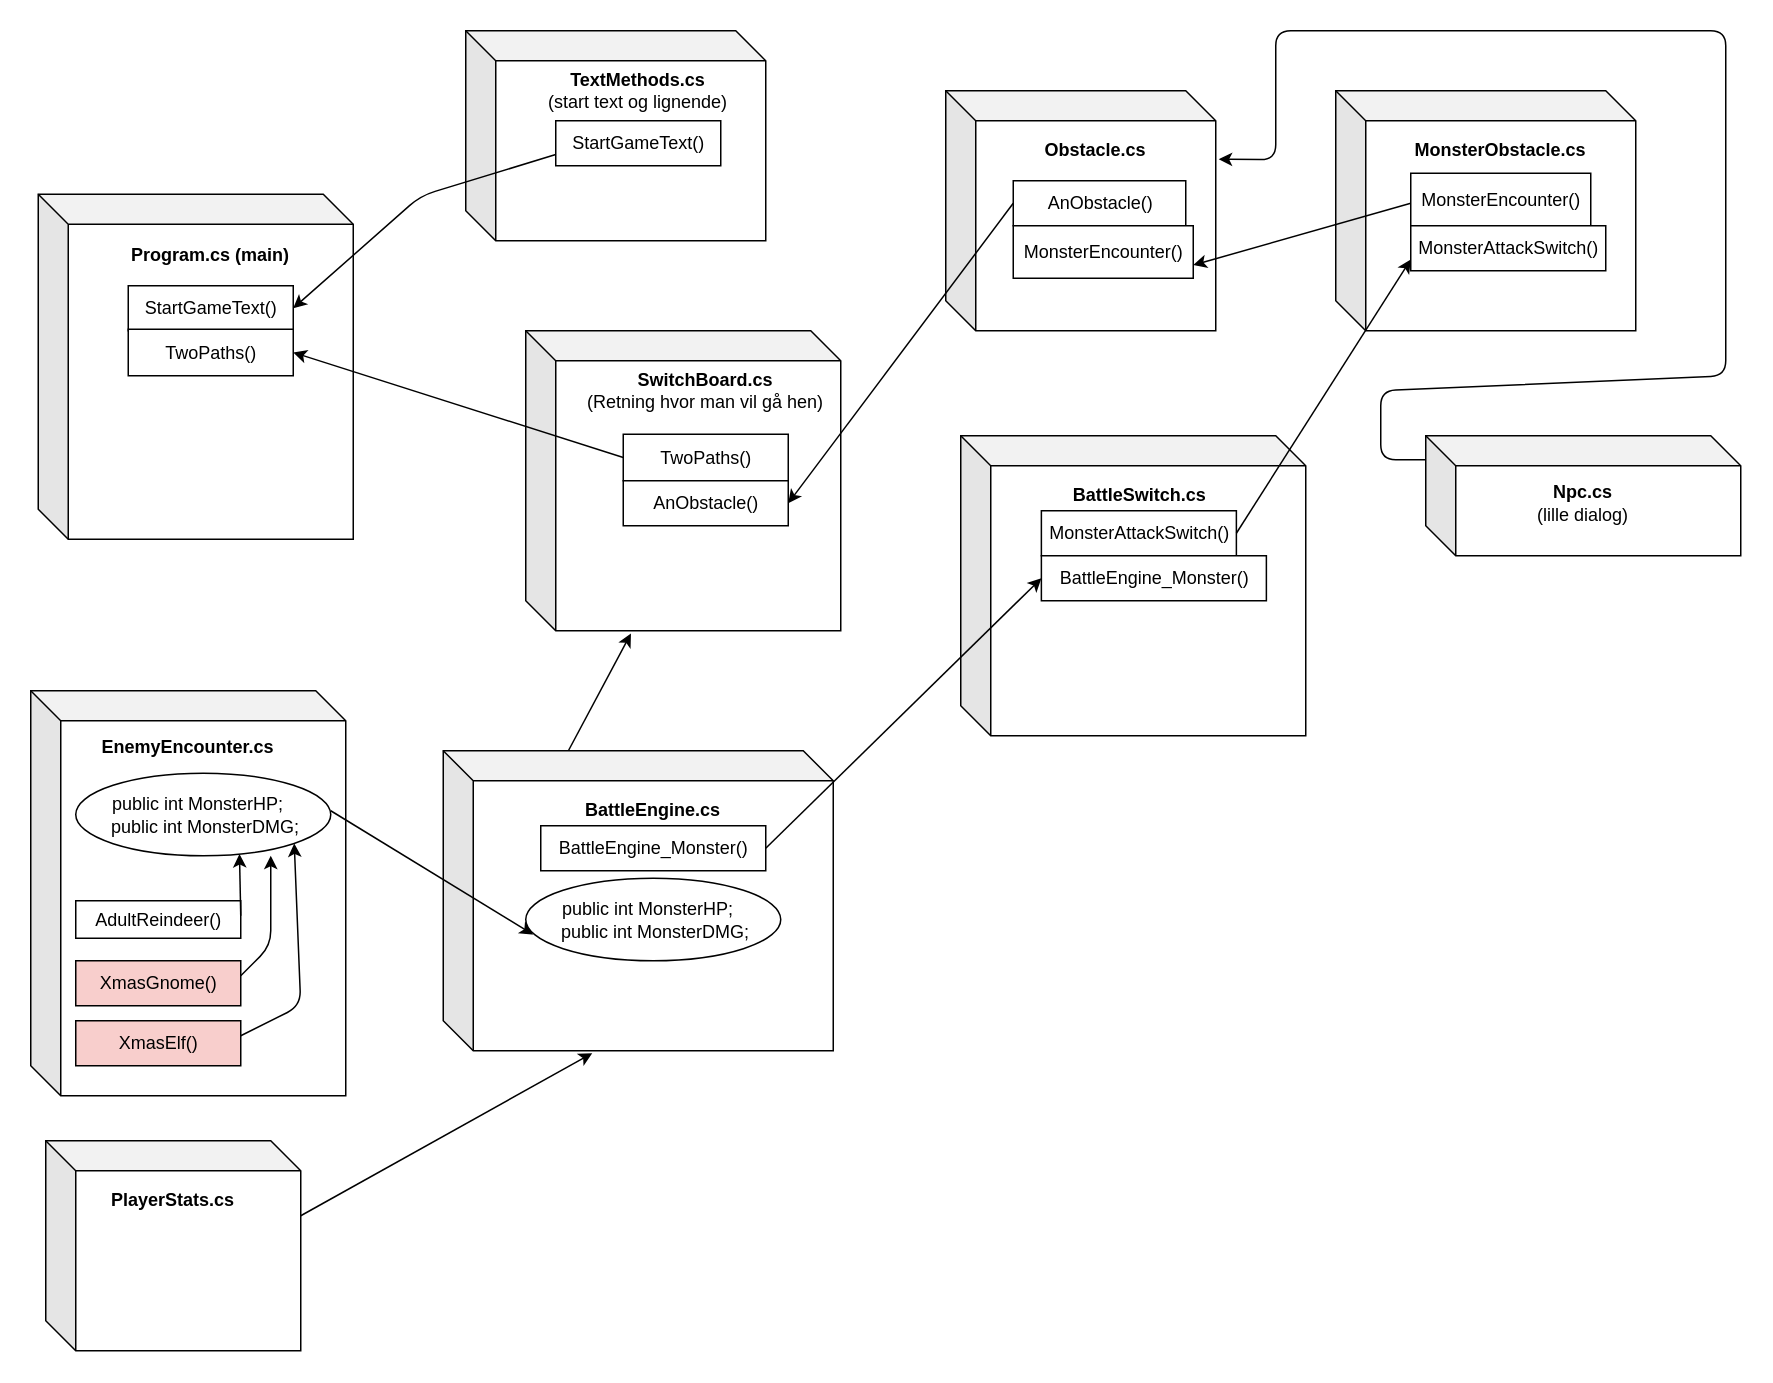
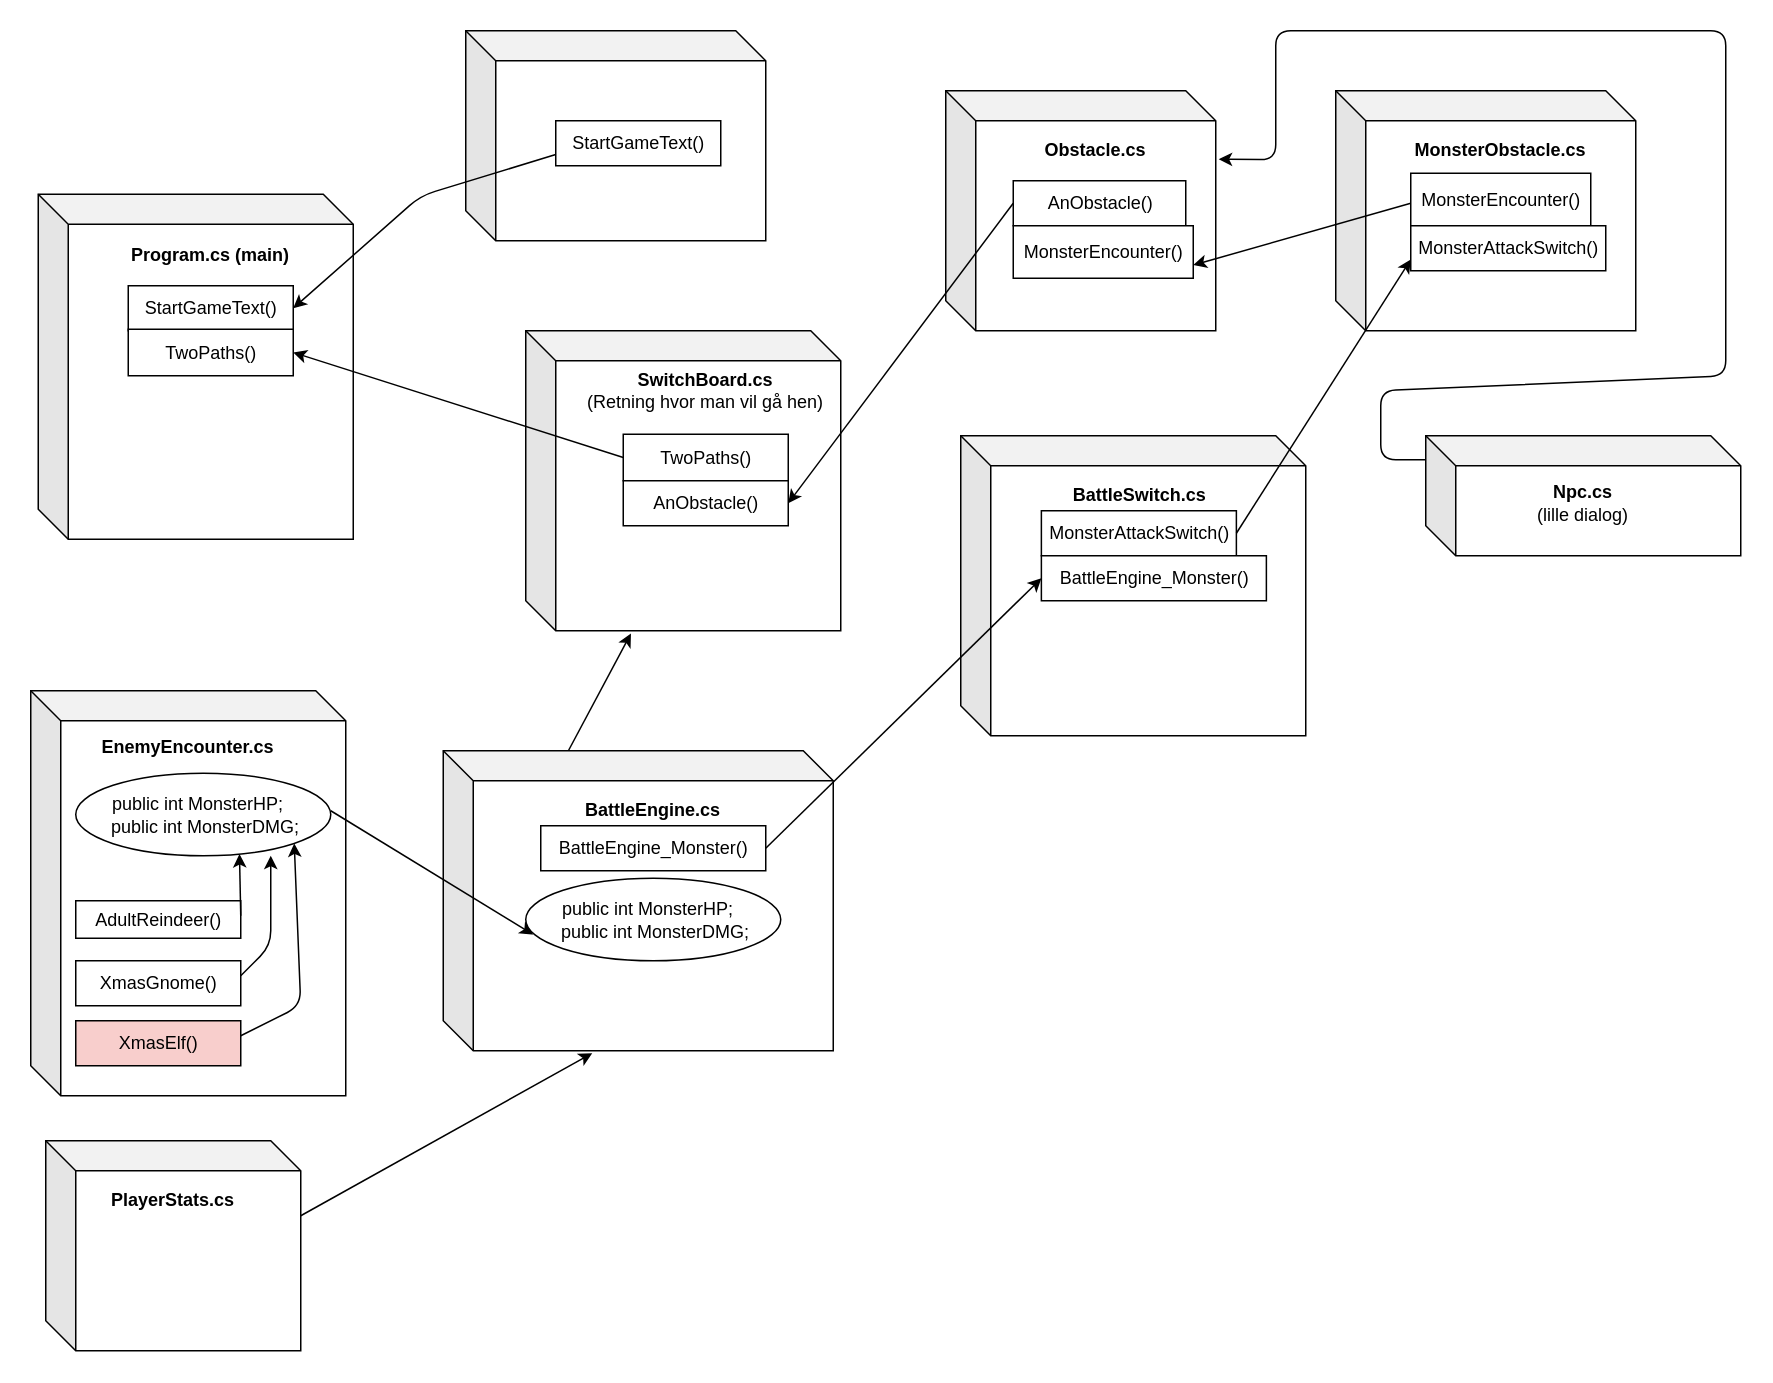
(638, 91) -> none
(158, 983) -> (158, 983)
